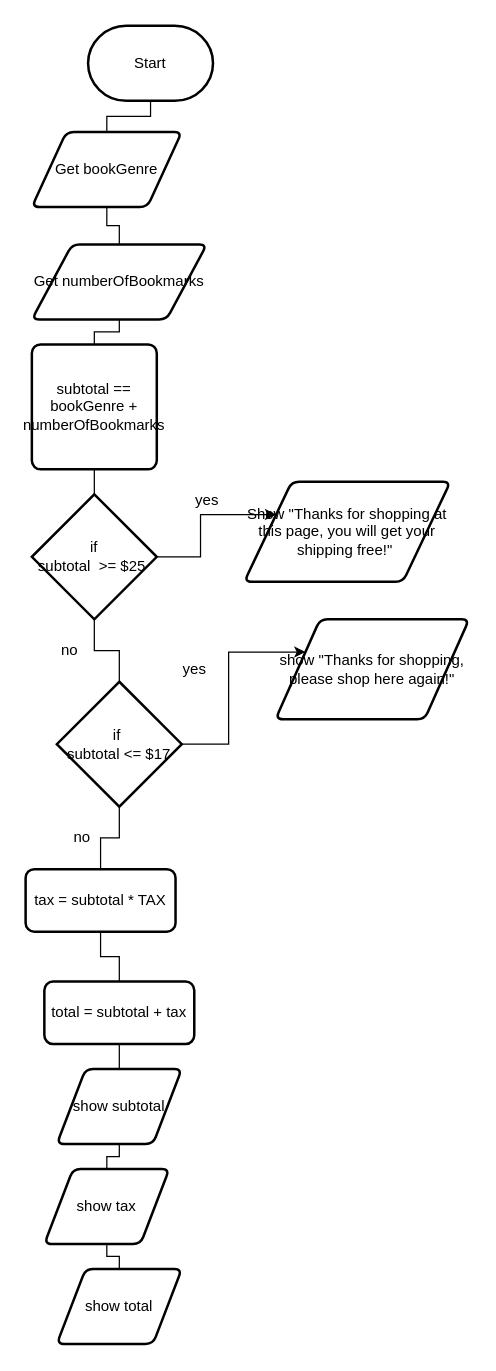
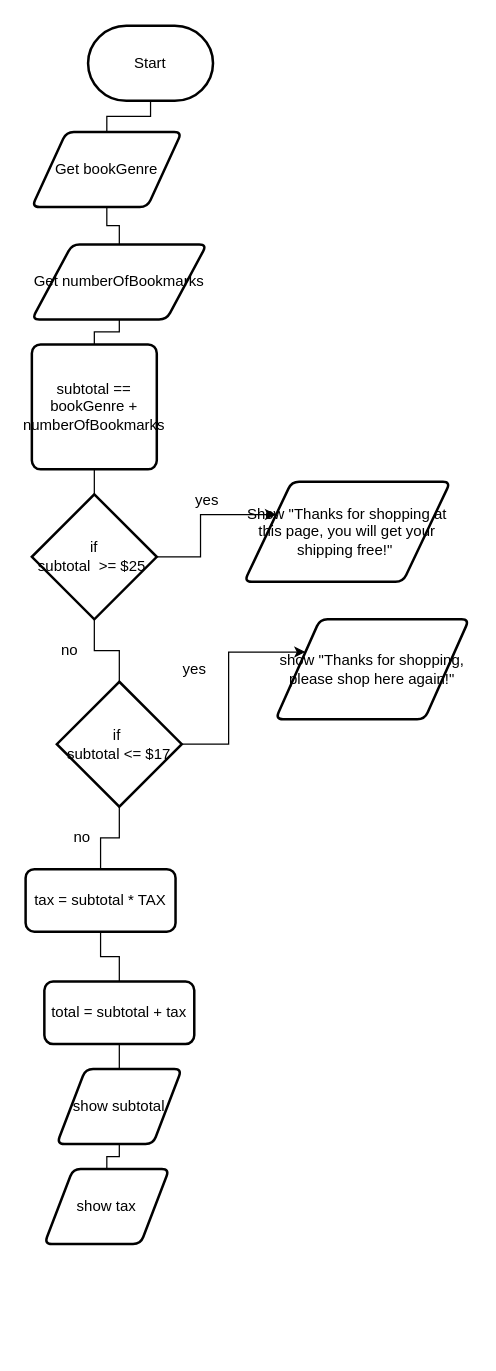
(113, 1257) -> none
(119, 1307) -> none
